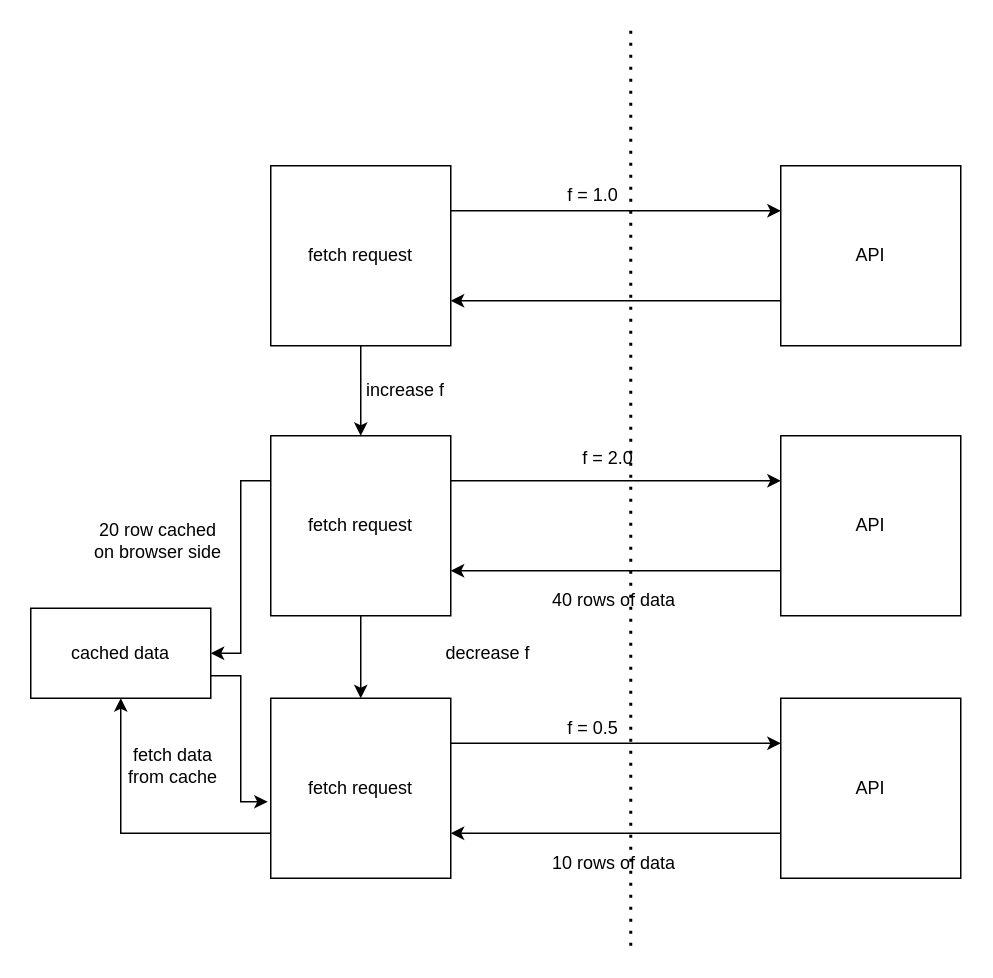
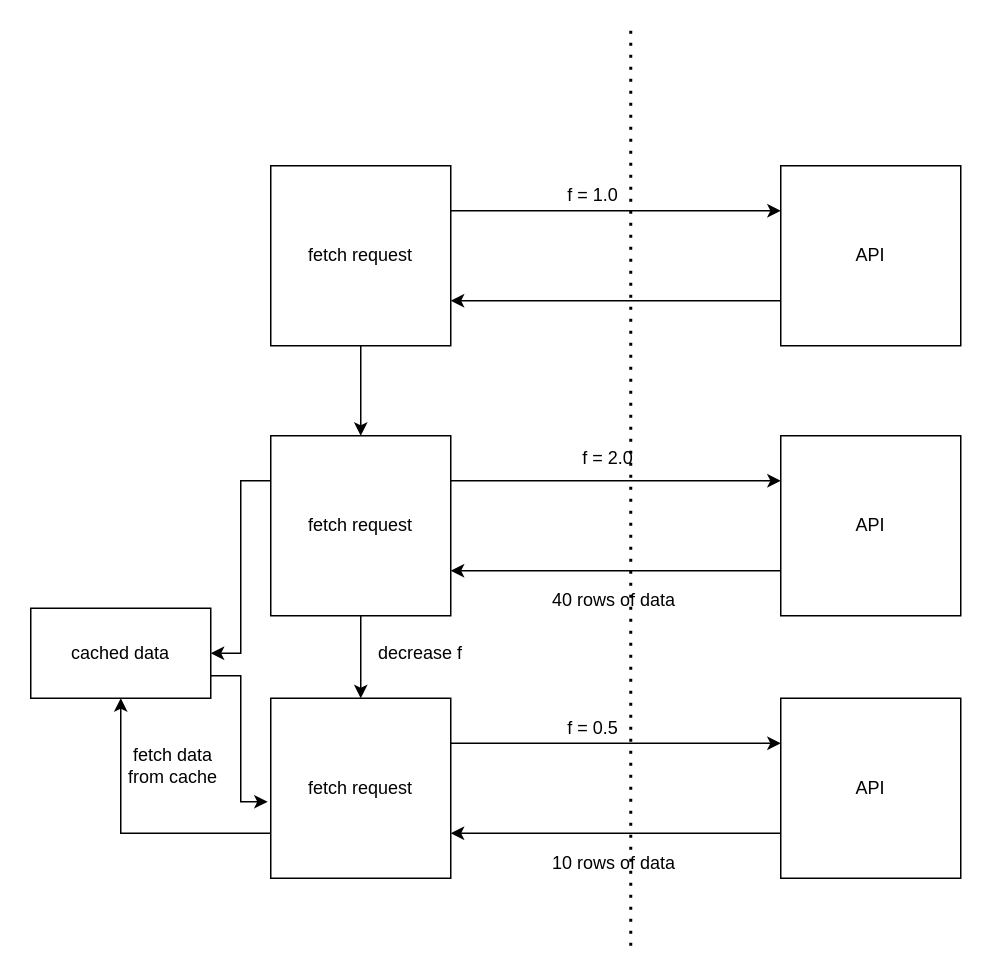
(406, 391) -> none
(158, 541) -> none
(488, 653) -> (421, 653)
